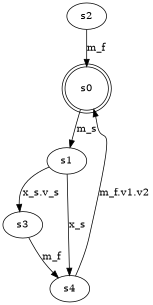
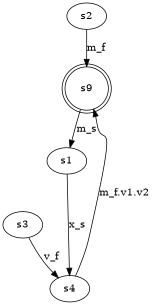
(87, 89) -> (87, 89)
(28, 181) -> none
(52, 257) -> (52, 257)
